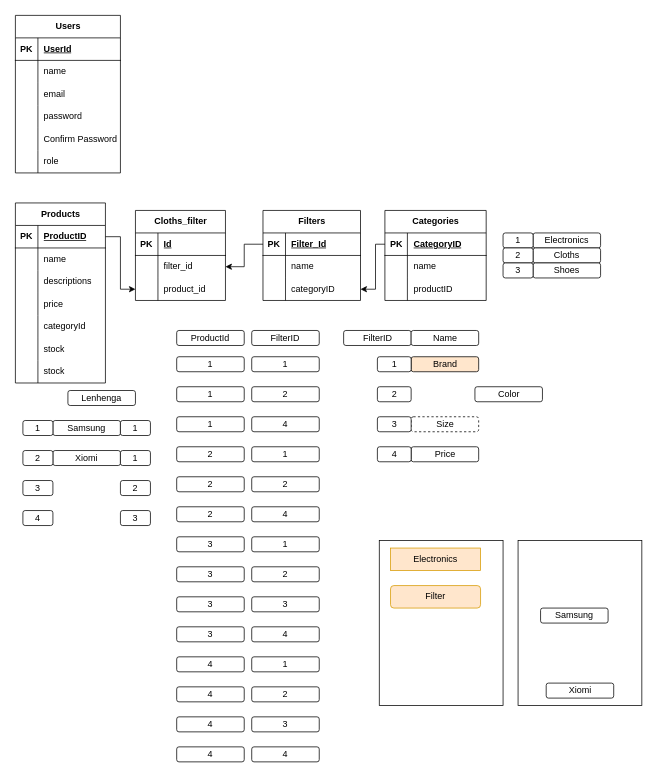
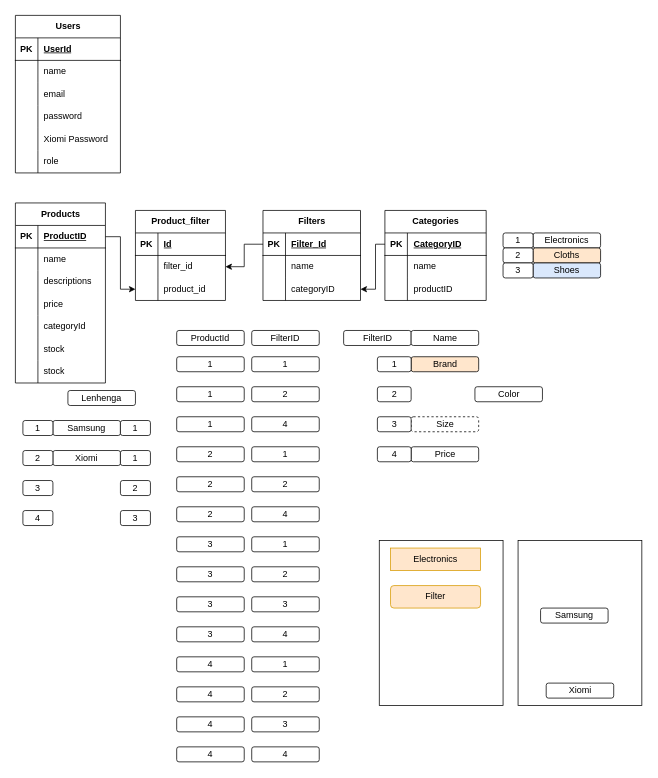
(82, 139) -> (76, 139)
(181, 222) -> (181, 222)
(567, 255) -> (567, 255)
(567, 270) -> (567, 270)
